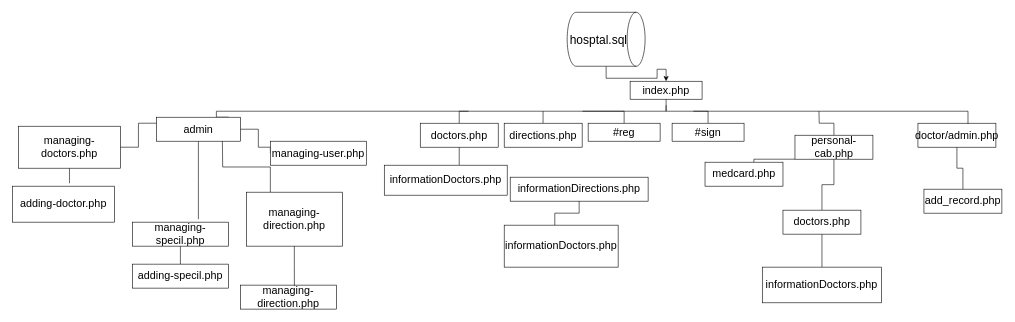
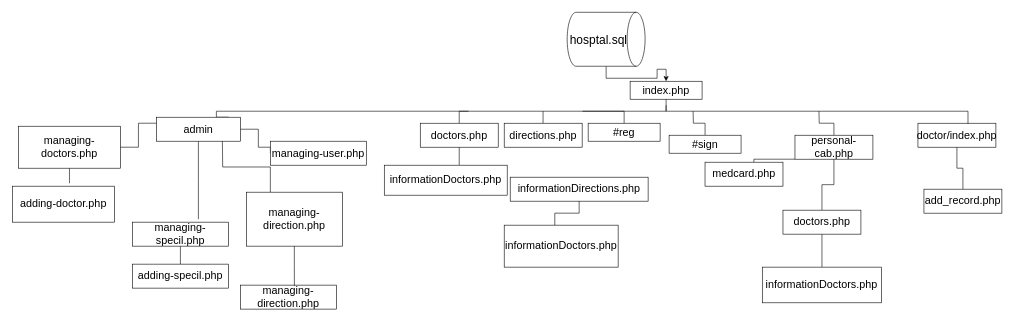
(708, 132) -> (705, 144)
(957, 135) -> (957, 135)
